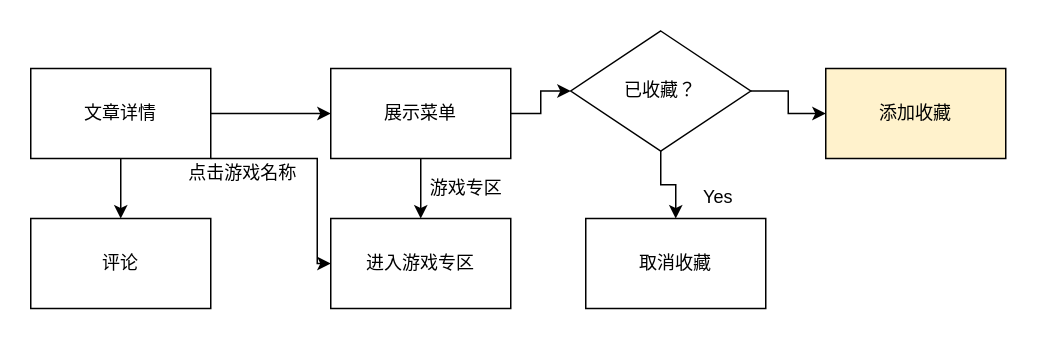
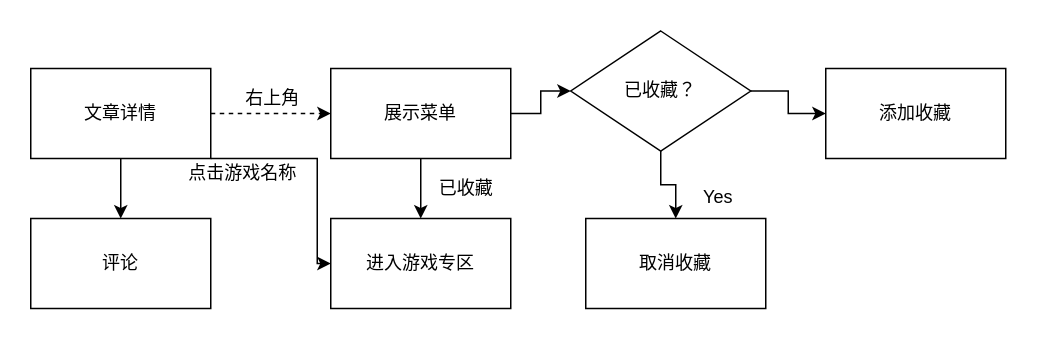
none -> (272, 98)
(266, 113) -> (266, 113)
(916, 113) -> (916, 113)
(467, 188) -> (467, 188)
